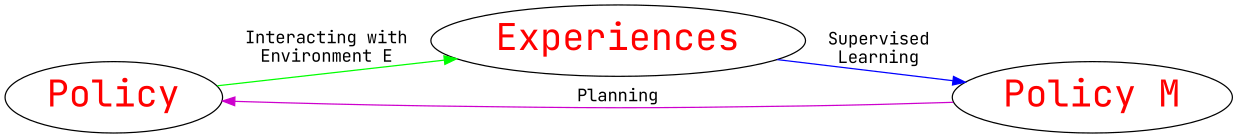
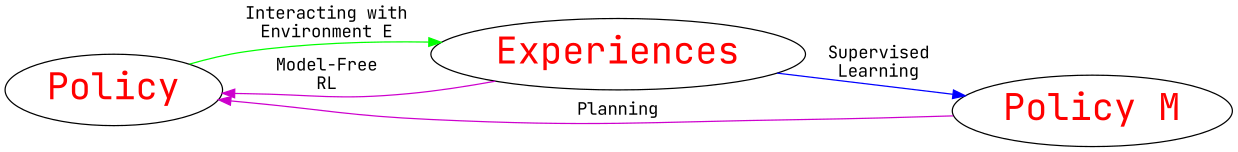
none -> (366, 97)
